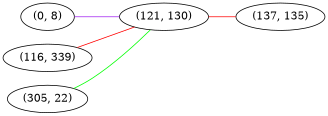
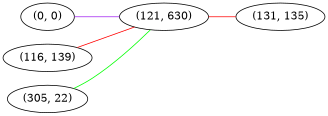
(48, 17) -> (48, 17)
(164, 17) -> (164, 17)
(280, 17) -> (280, 17)
(48, 58) -> (48, 58)
